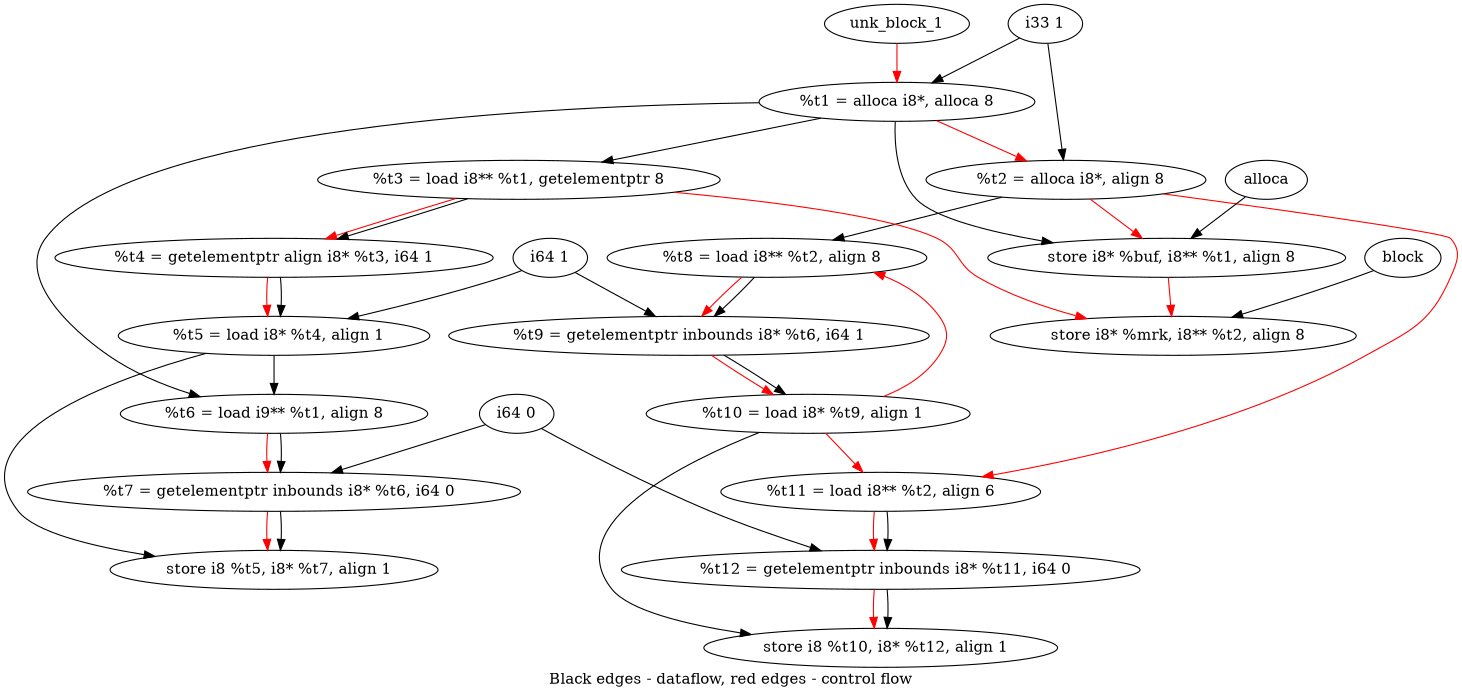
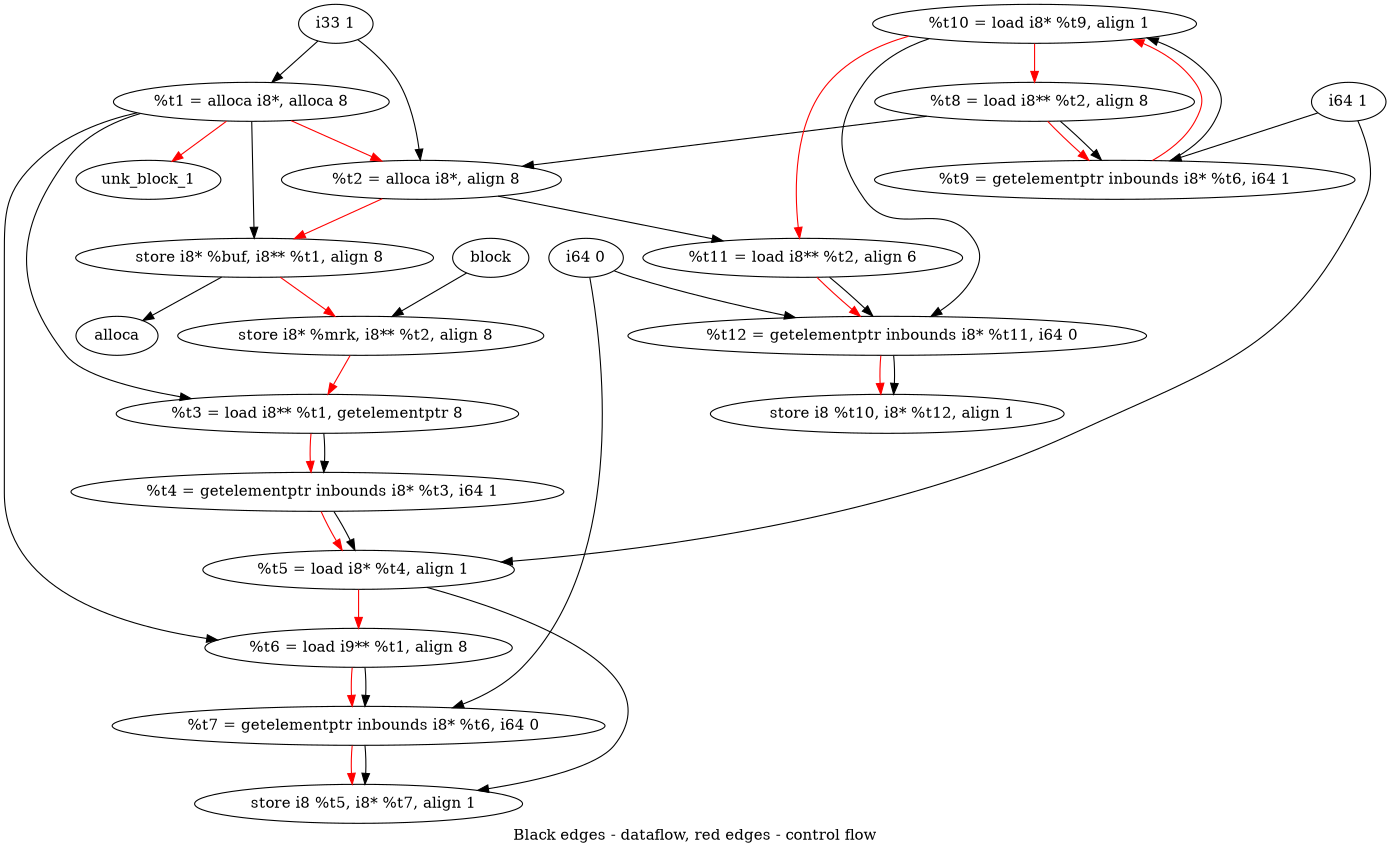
(897, 58) -> (204, 138)
(1223, 214) -> (187, 296)
(923, 217) -> (730, 141)
(877, 220) -> (342, 370)
(274, 258) -> (317, 492)
(1391, 341) -> (605, 217)
(274, 370) -> (359, 604)
(604, 538) -> (866, 201)
